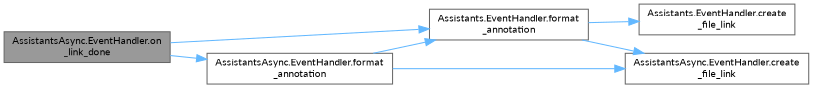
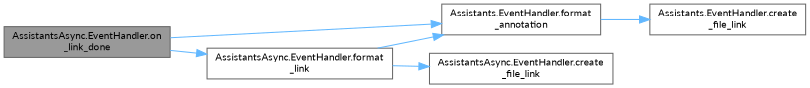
(608, 46) -> none
(300, 69) -> (300, 64)
